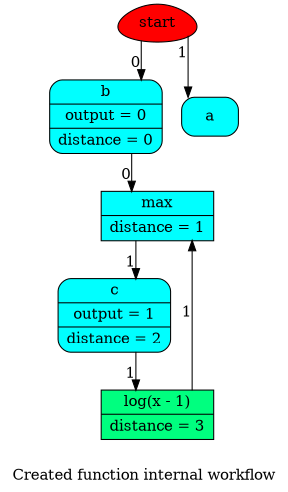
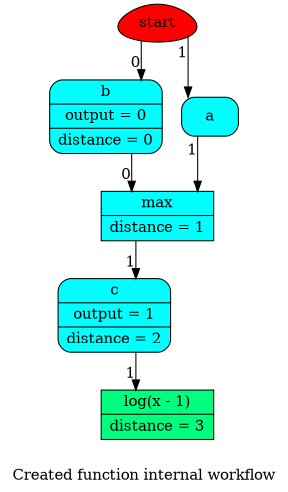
(192, 321) -> (198, 159)
